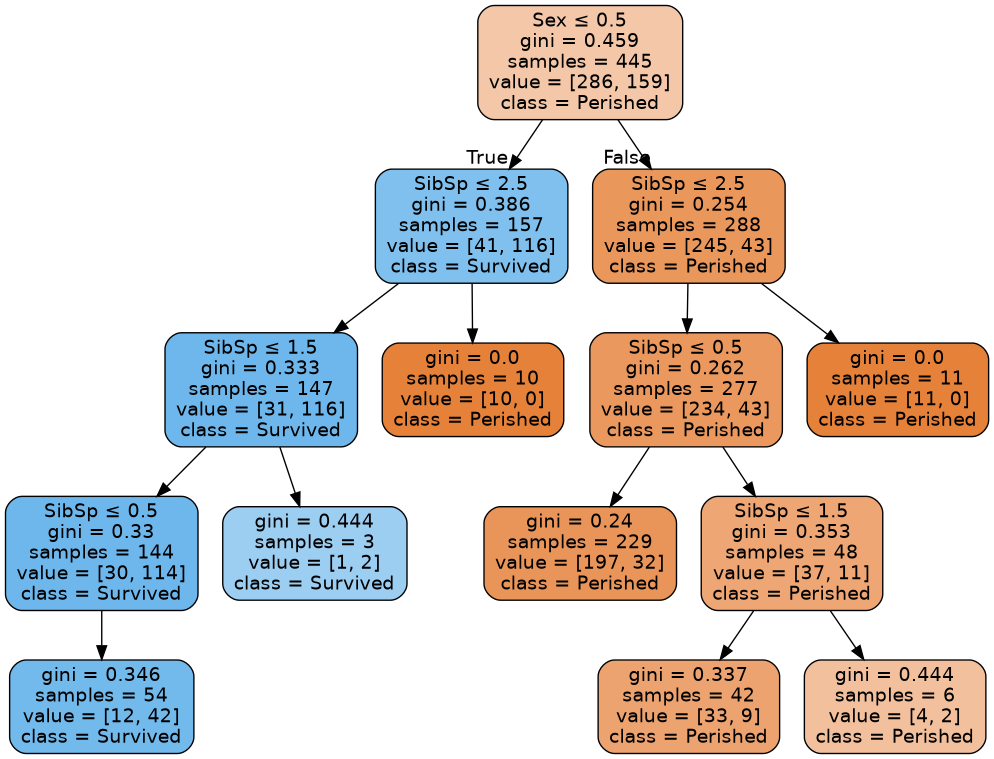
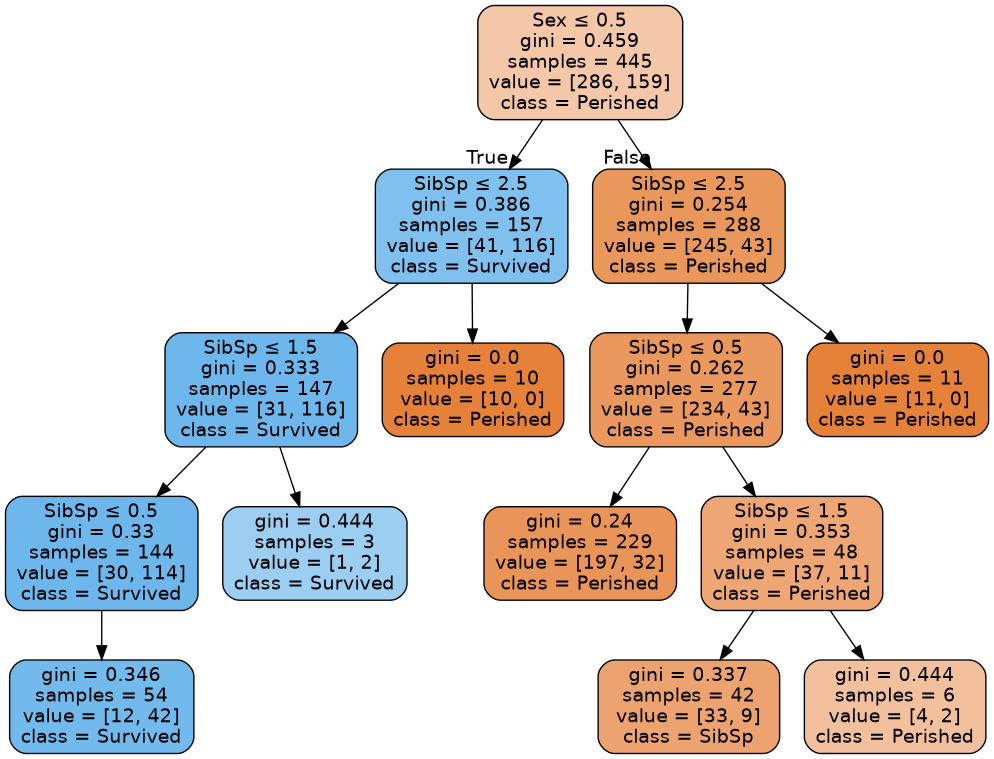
(689, 737) -> (689, 737)
